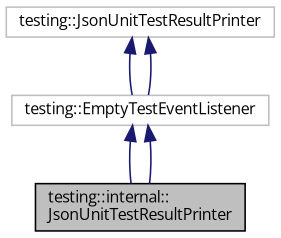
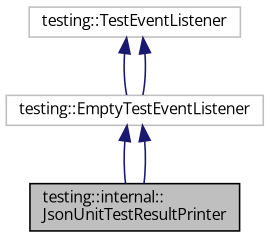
(140, 22) -> (135, 22)
